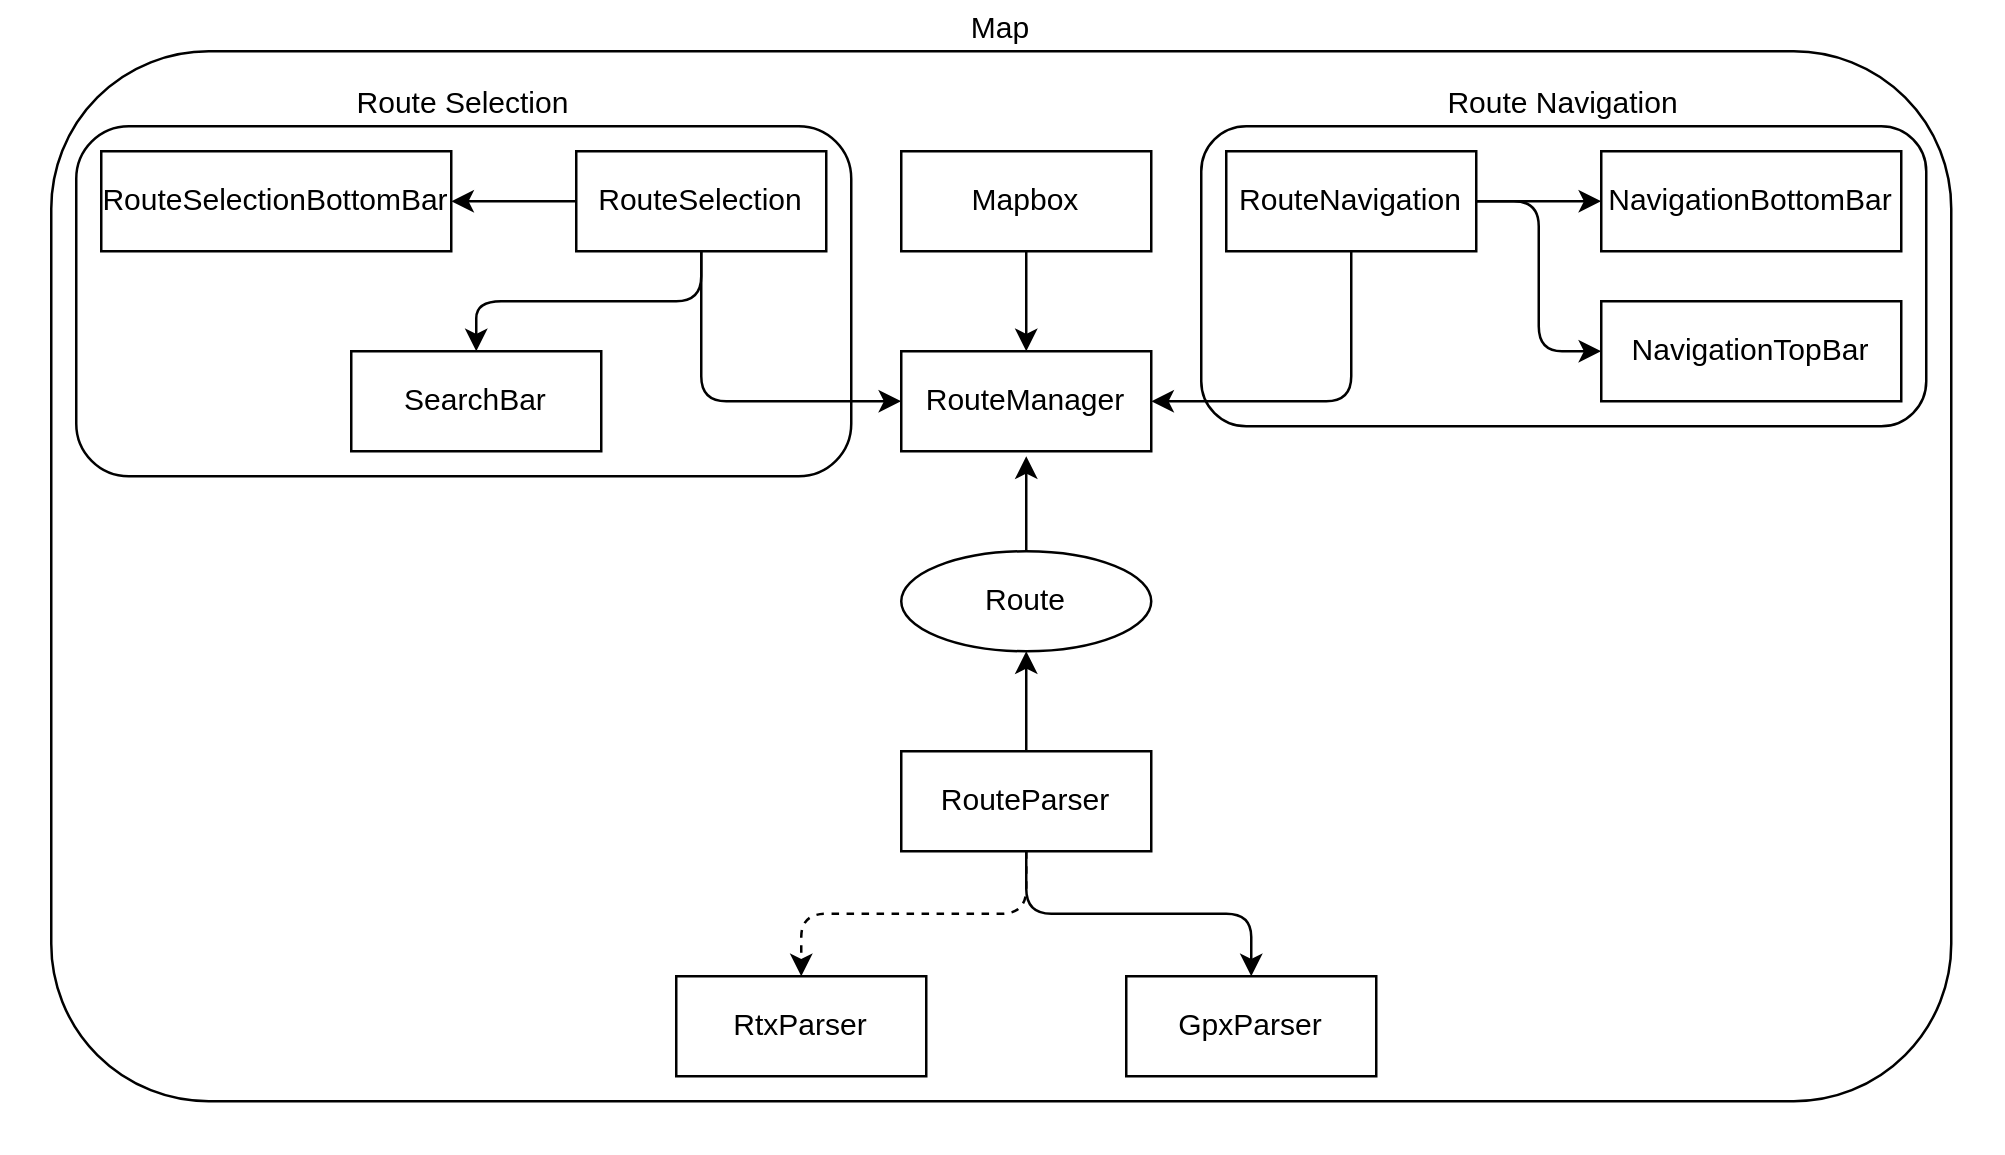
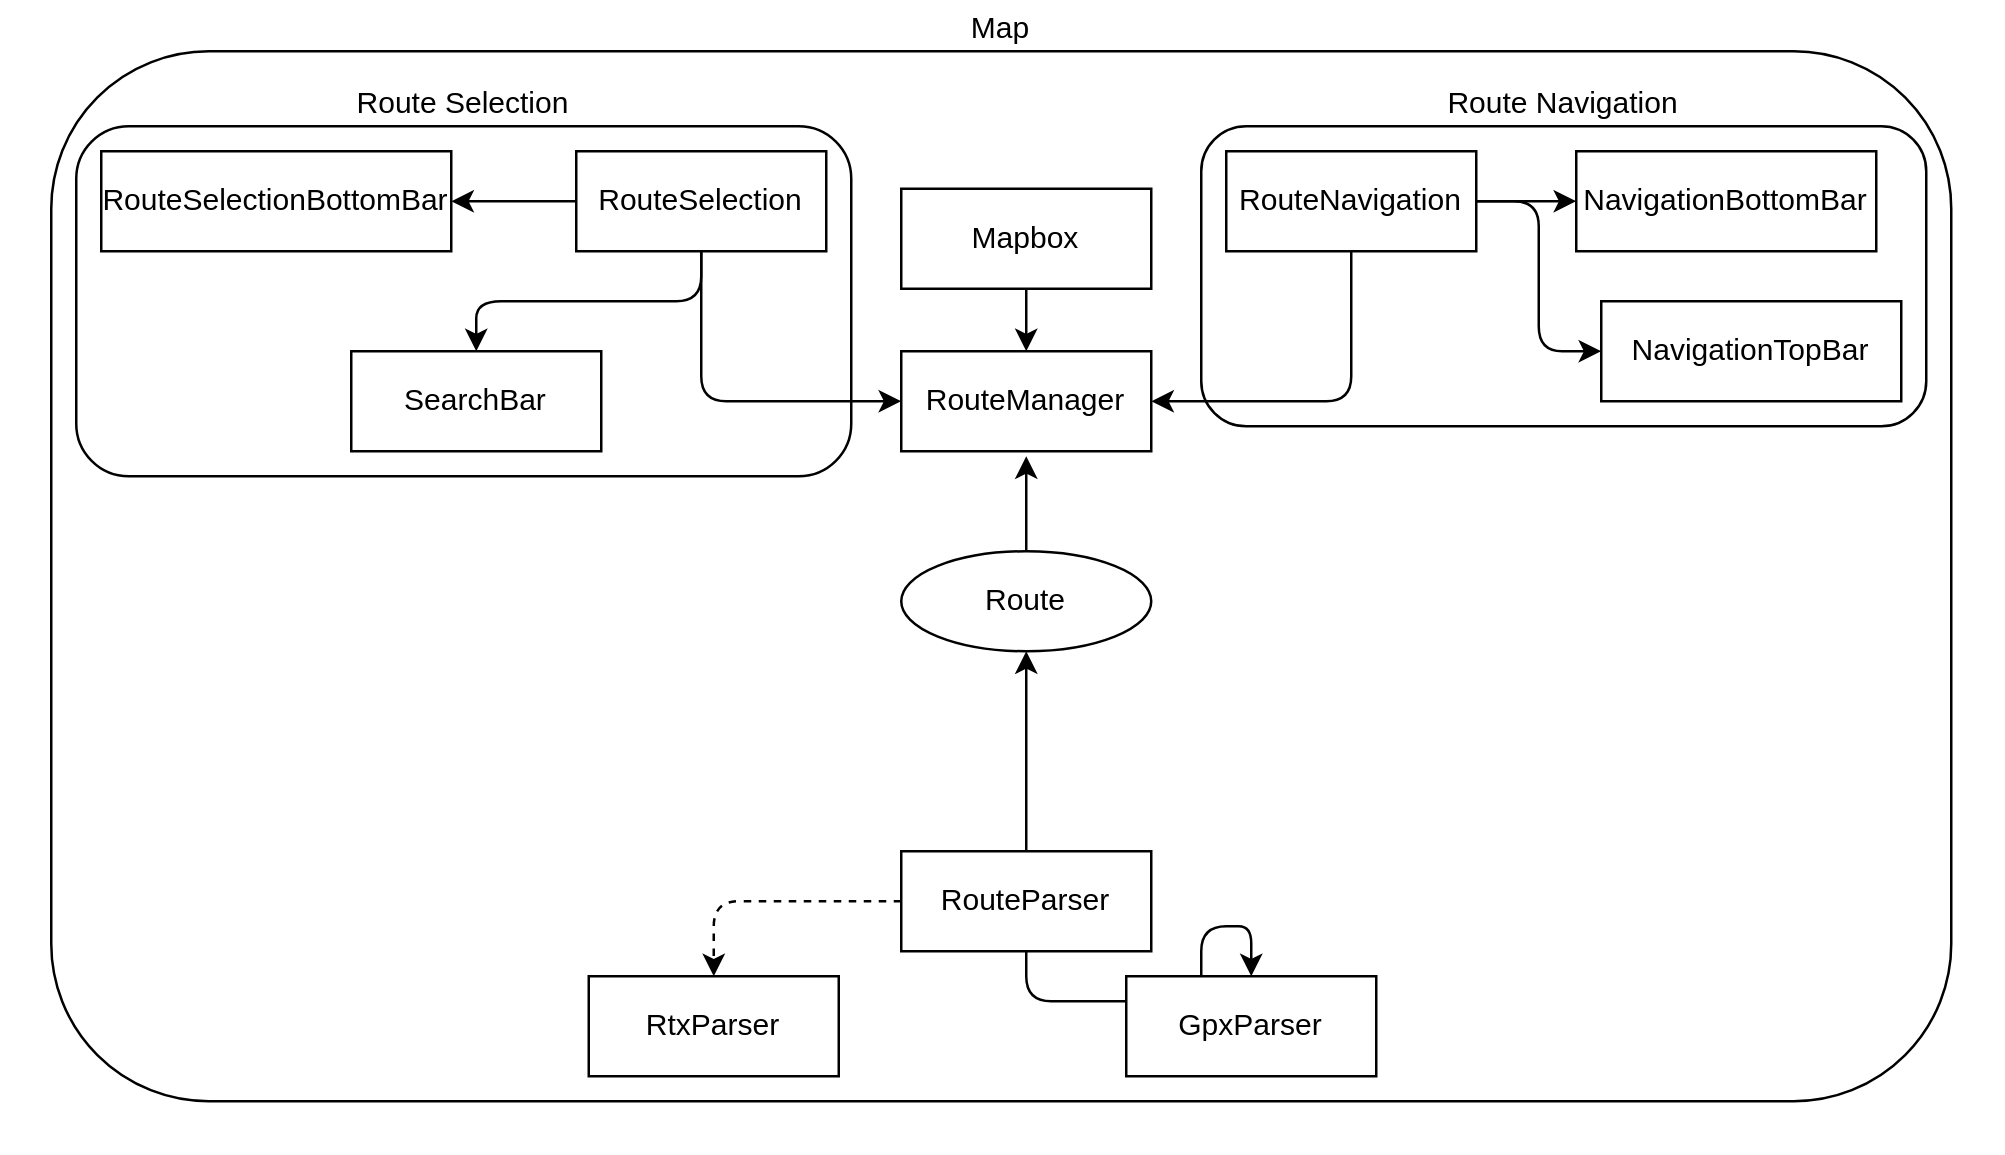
(1026, 201) -> (1026, 239)
(1751, 201) -> (1726, 201)
(1026, 801) -> (1026, 901)
(801, 1026) -> (714, 1026)
